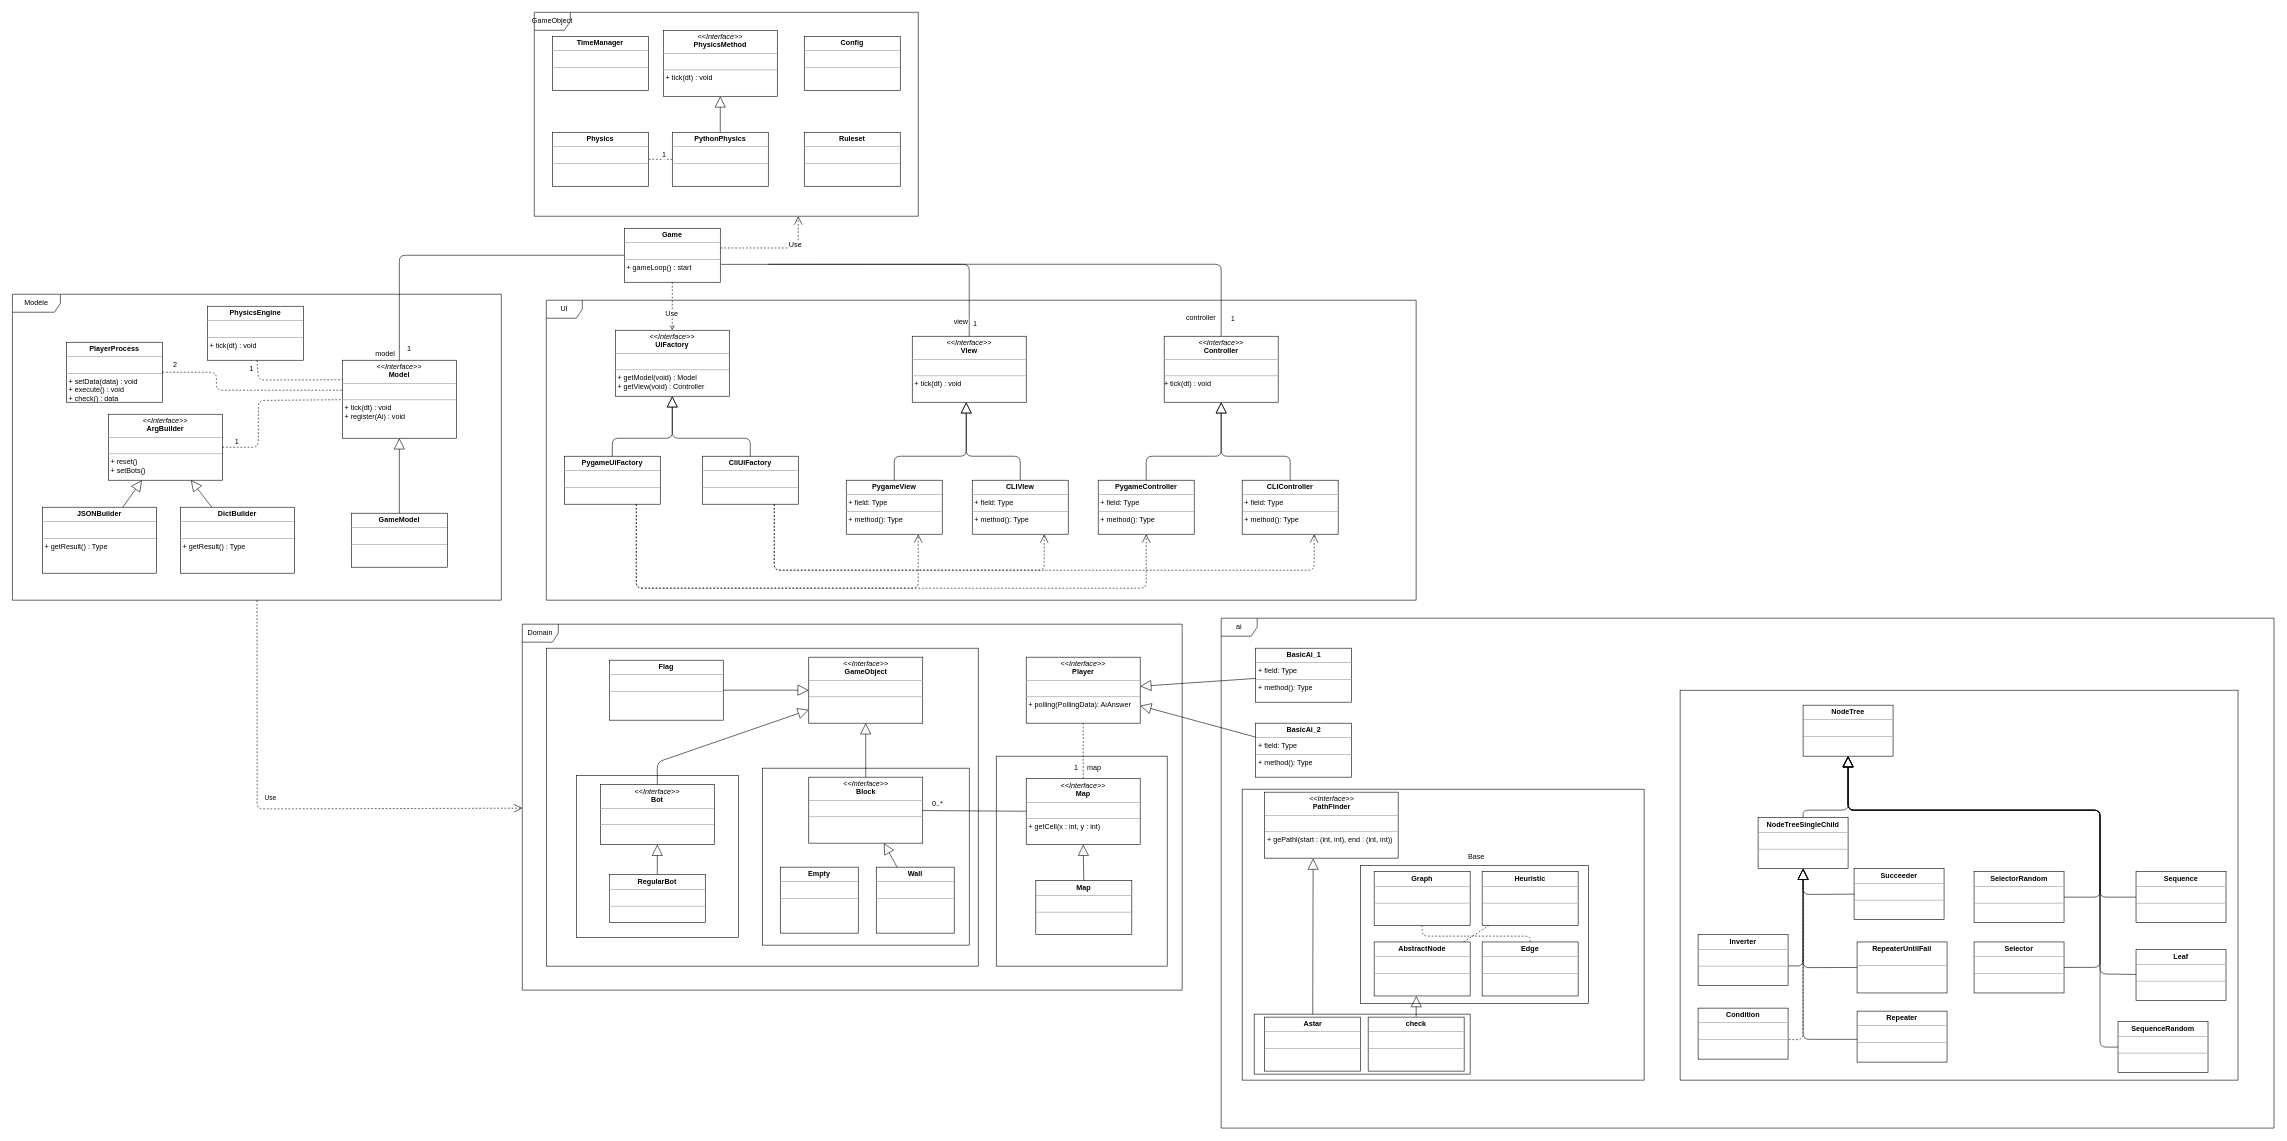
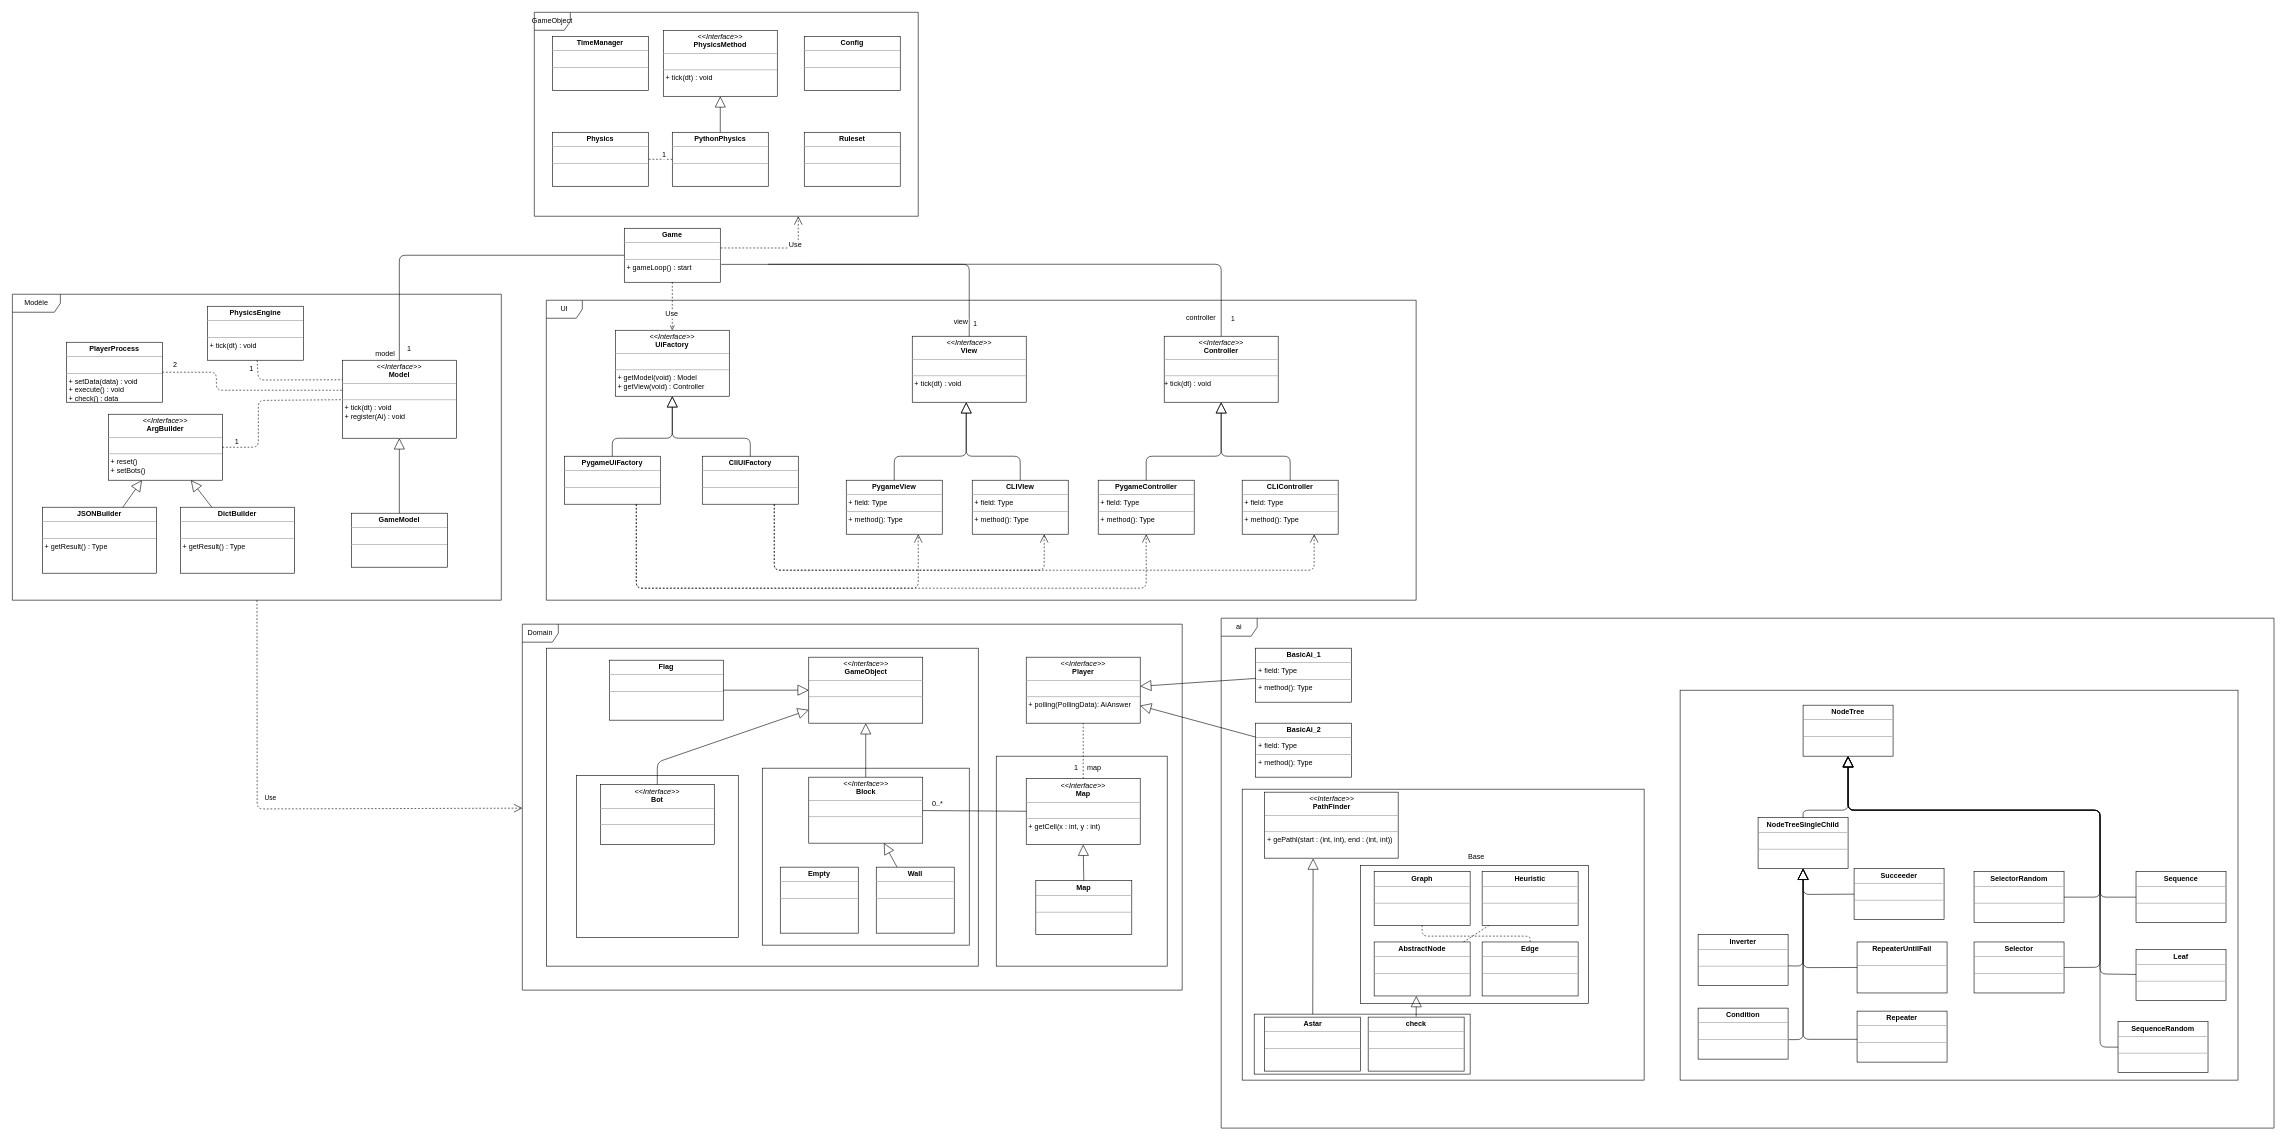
(657, 866) -> none
(657, 899) -> none
(1796, 1040) -> (1796, 1040)
